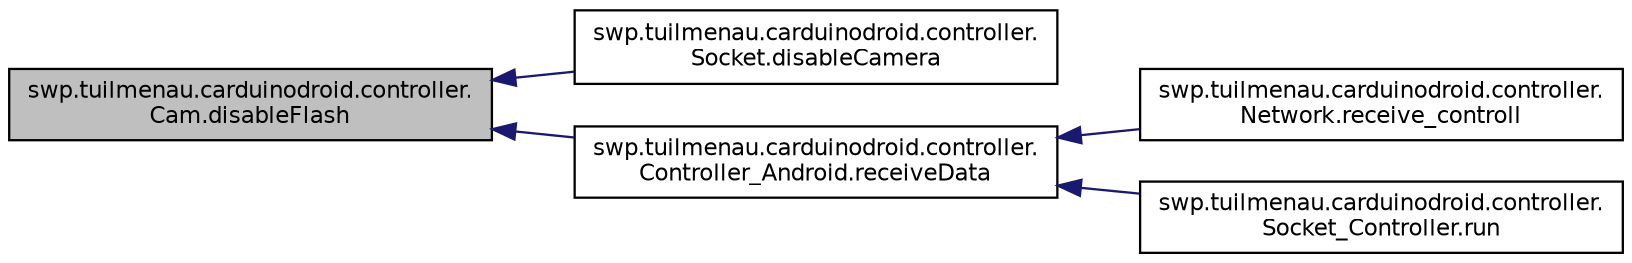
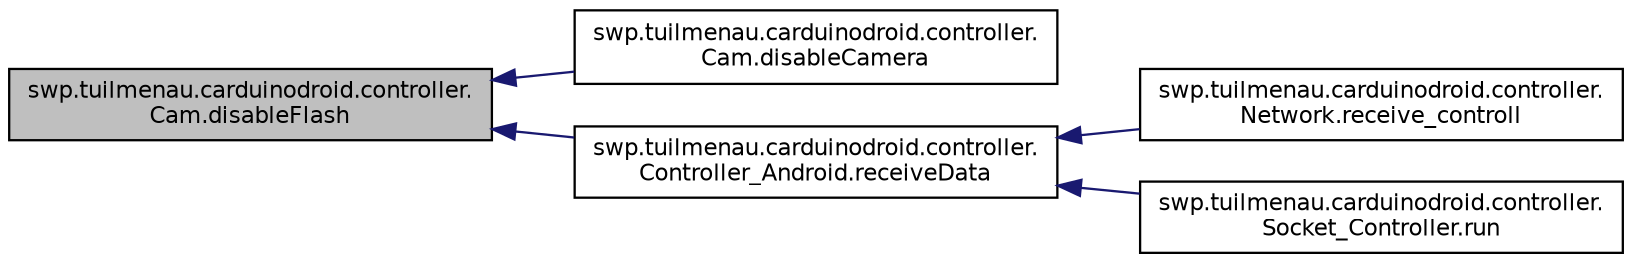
(816, 47) -> (816, 47)
